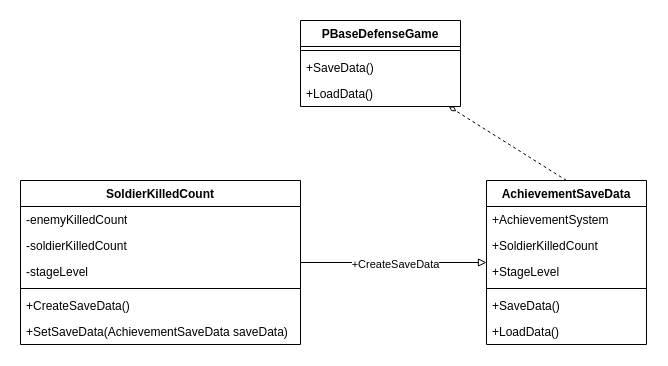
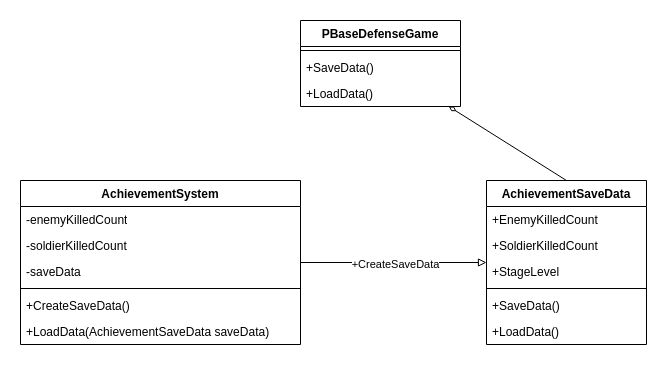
(510, 145) -> (510, 145)
(161, 195) -> (161, 195)
(551, 221) -> (545, 221)
(62, 273) -> (57, 273)
(162, 340) -> (154, 333)
